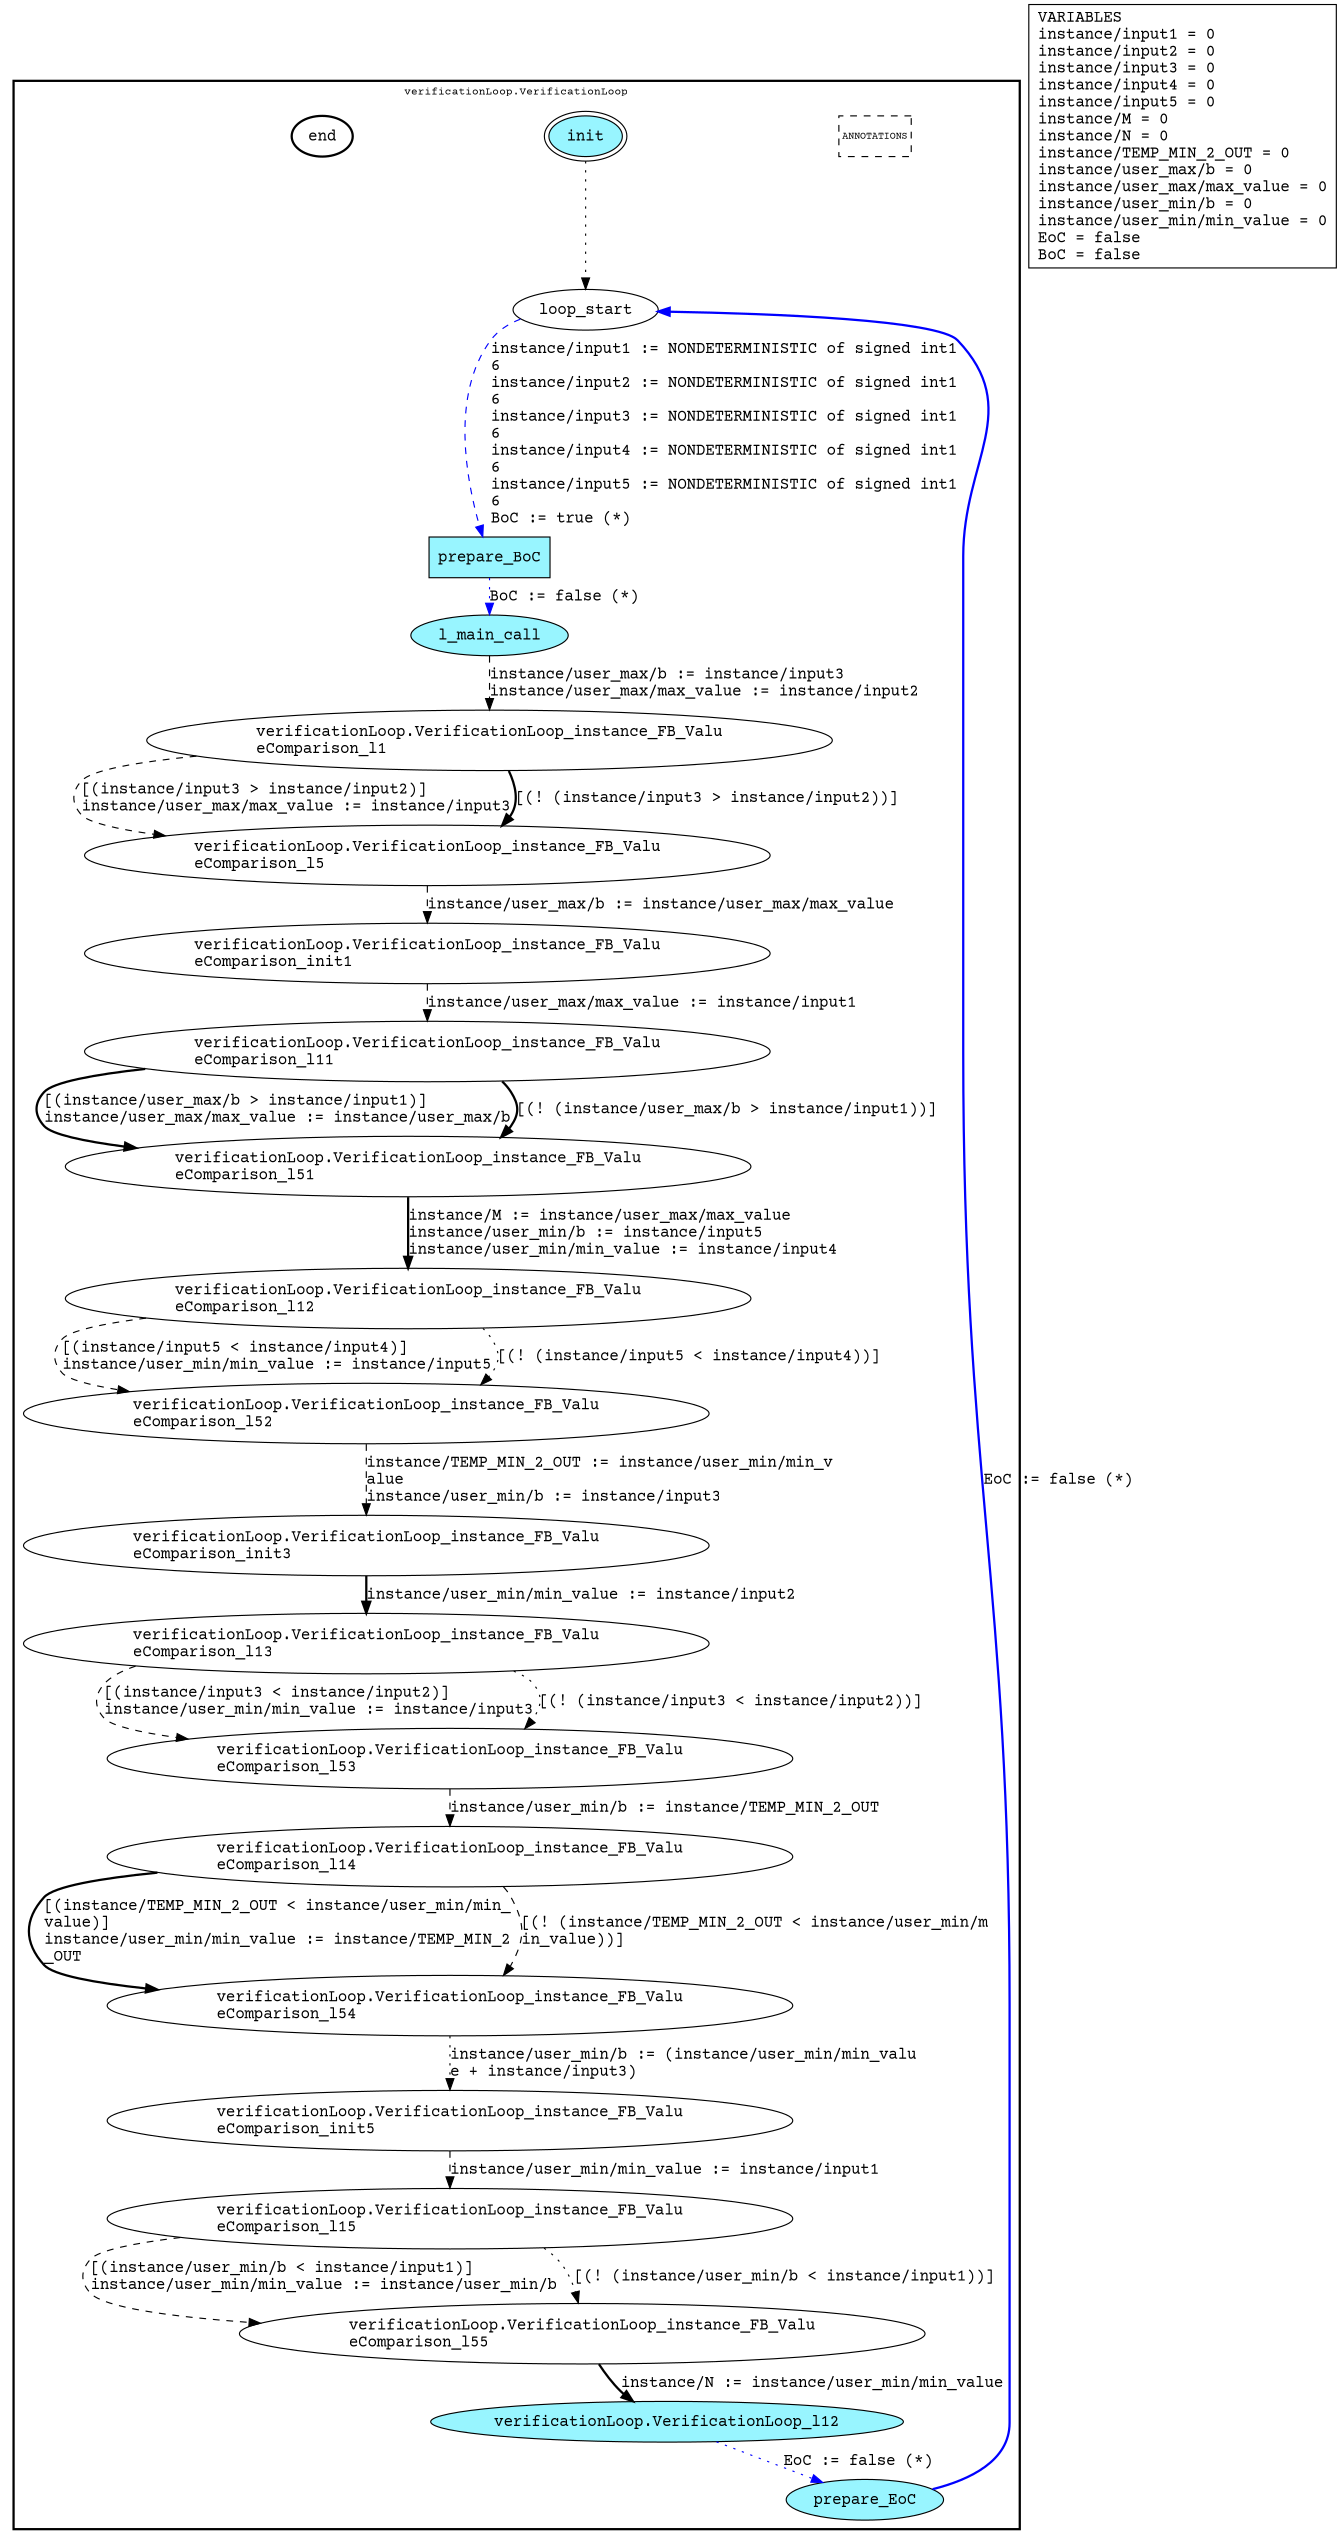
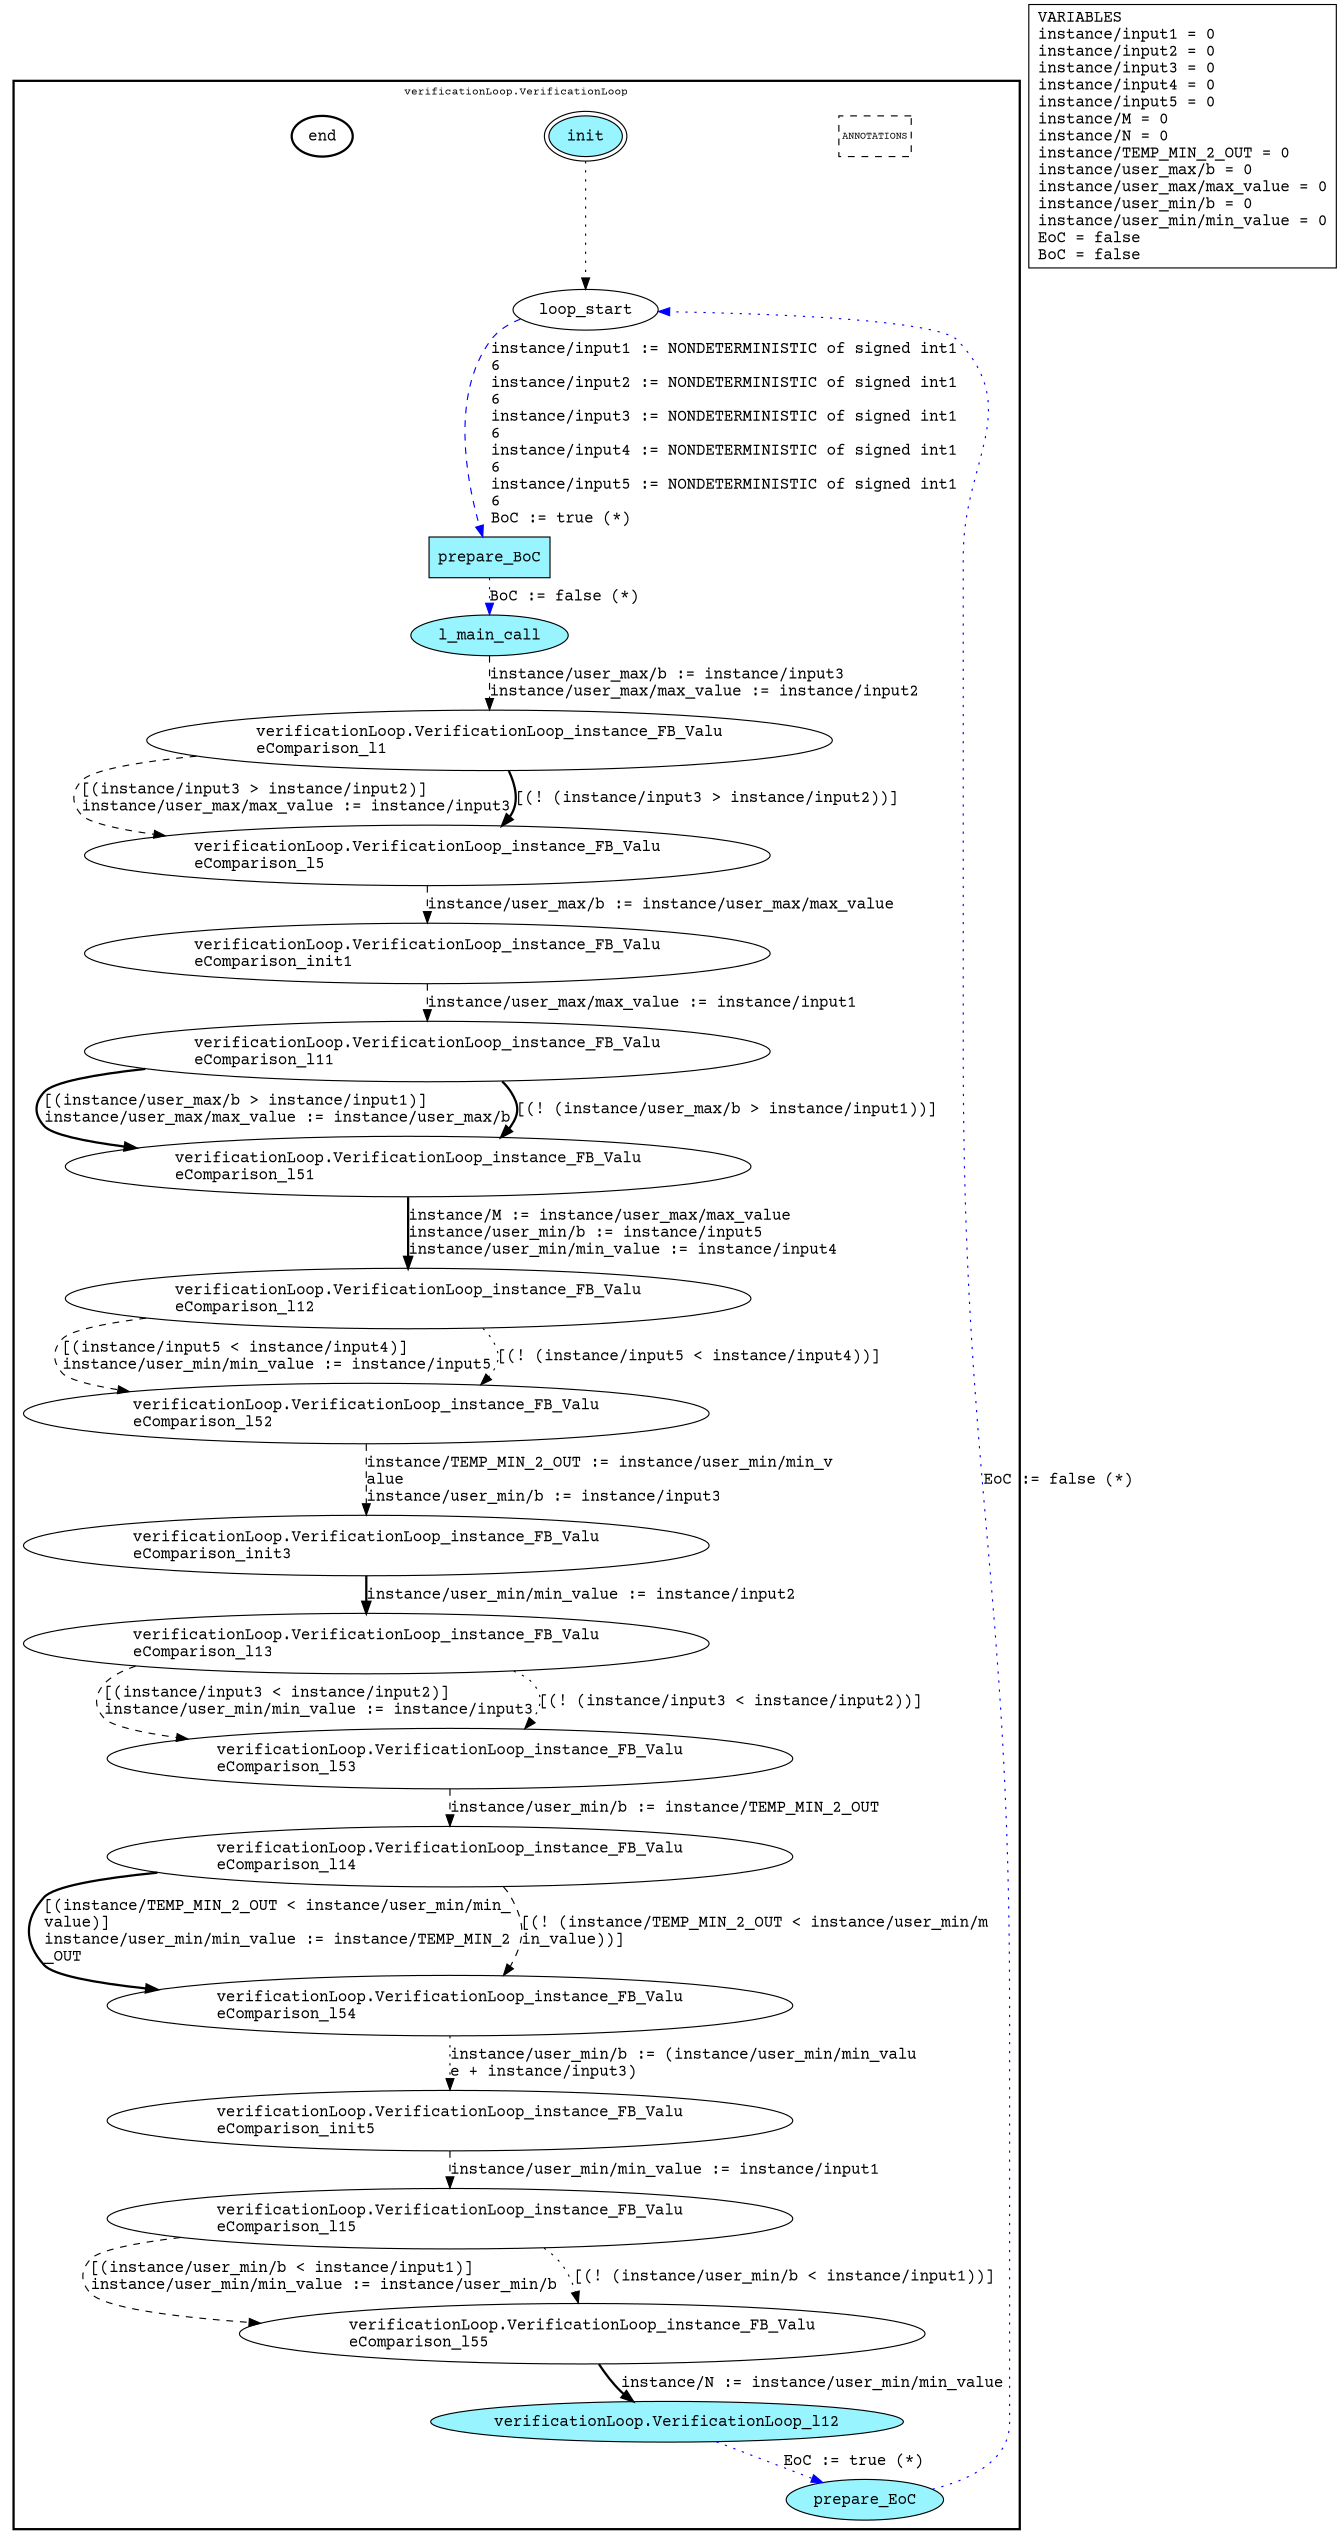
(969, 1286) -> (969, 1286)
(859, 2461) -> (854, 2461)
